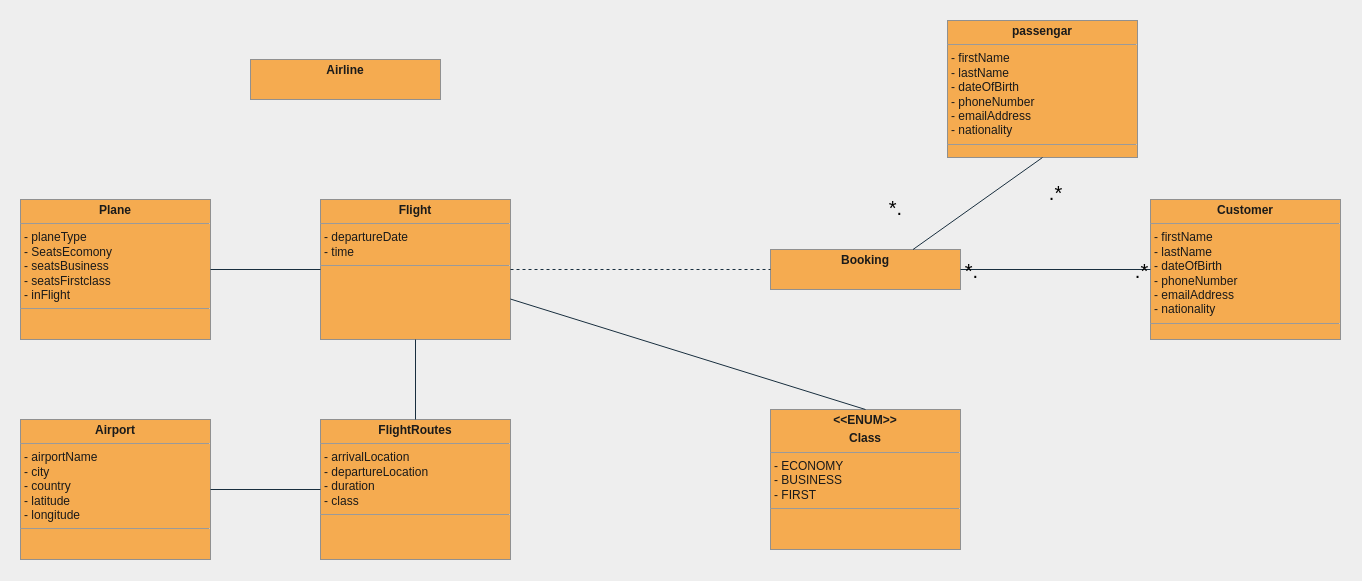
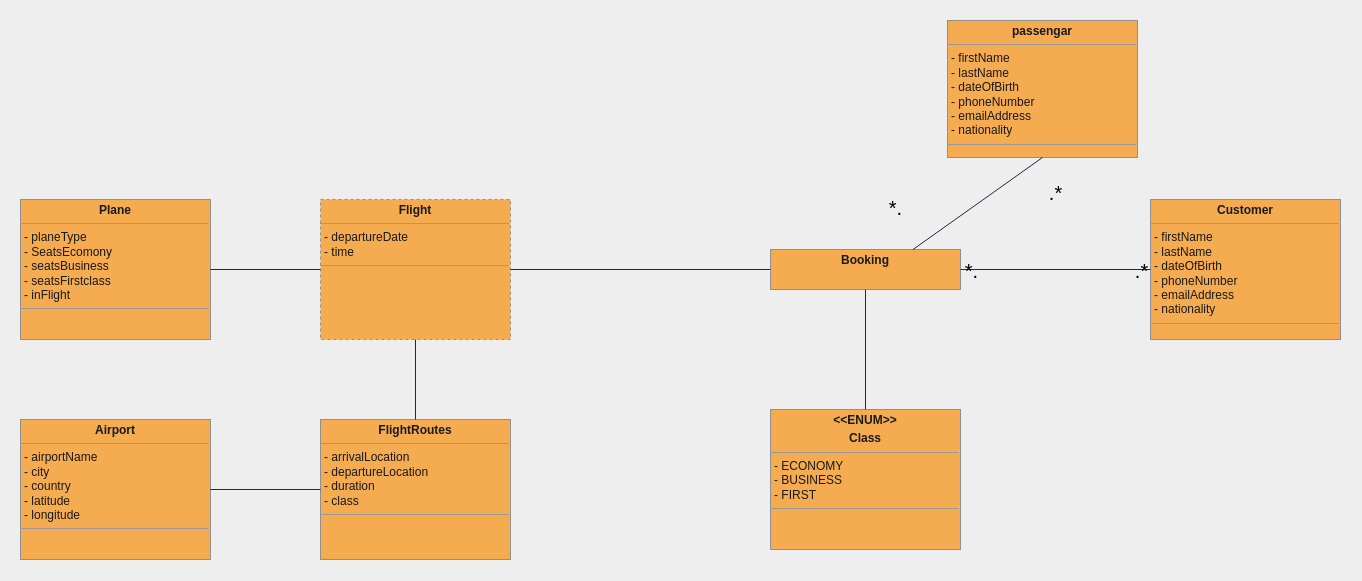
(346, 80) -> none
(416, 270) -> (416, 270)
(641, 270) -> (641, 270)
(688, 354) -> (866, 350)
